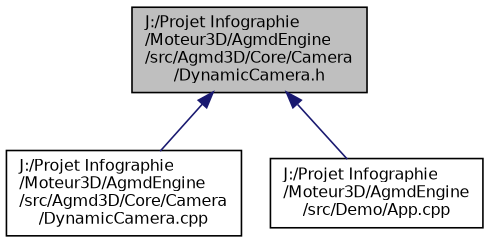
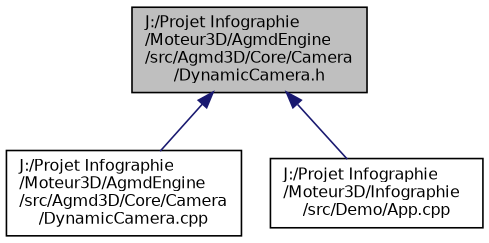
(377, 193) -> (377, 193)
